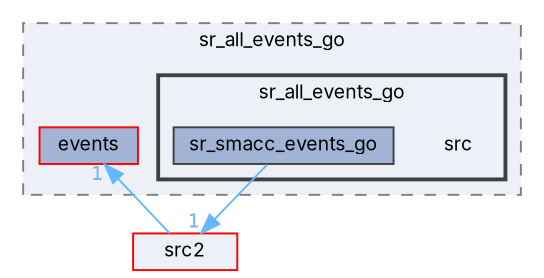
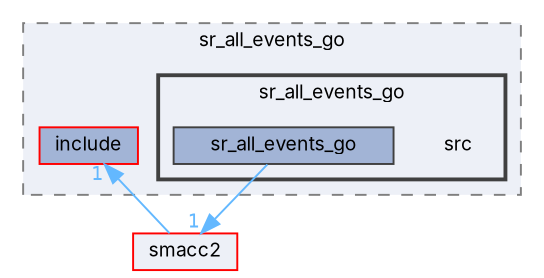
(89, 146) -> (89, 146)
(284, 146) -> (284, 146)
(185, 252) -> (185, 252)
